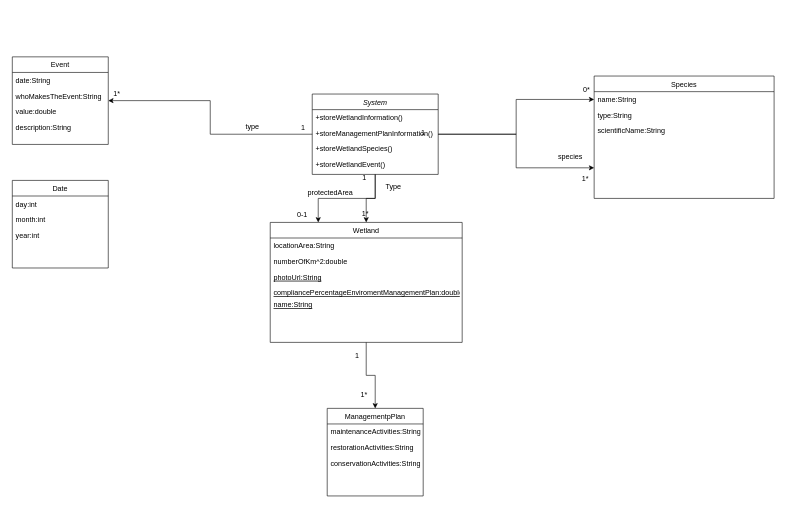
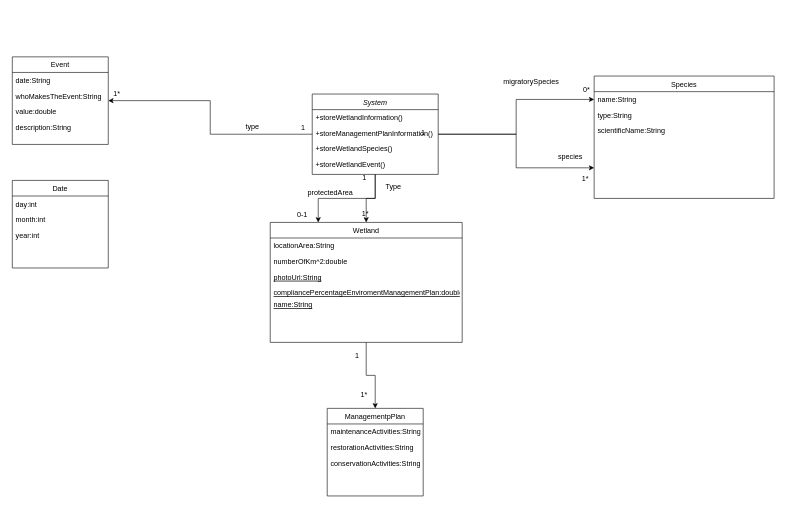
none -> (531, 82)
